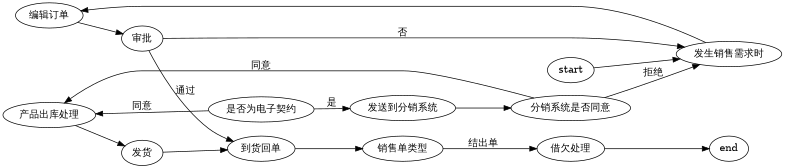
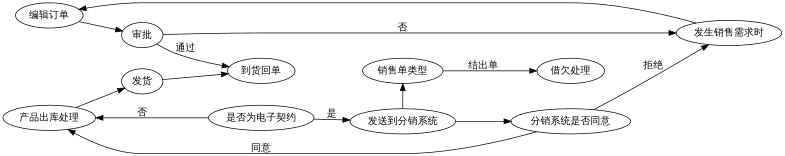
(571, 70) -> none
(142, 106) -> (142, 113)
(325, 149) -> (403, 100)
(729, 149) -> none
